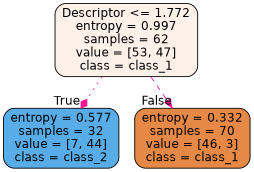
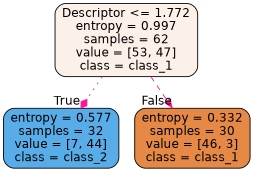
(192, 138) -> (192, 138)
